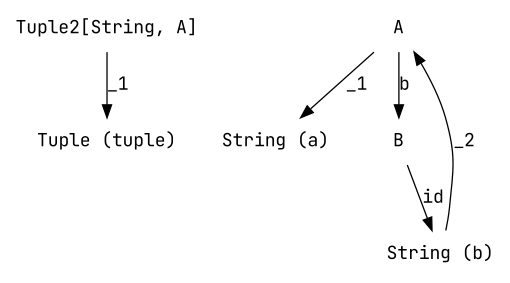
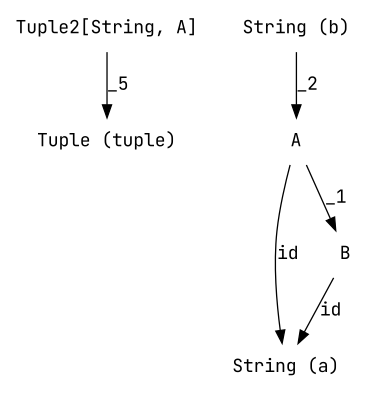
(118, 85) -> (118, 85)
(357, 85) -> (288, 254)
(405, 85) -> (336, 198)
(417, 192) -> (319, 305)
